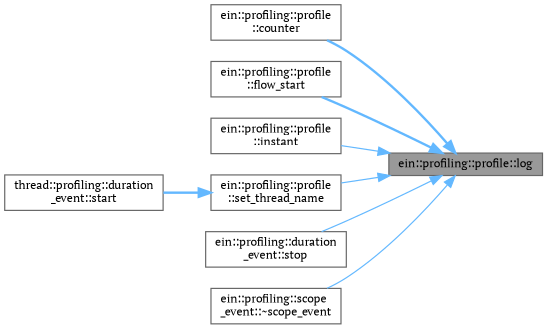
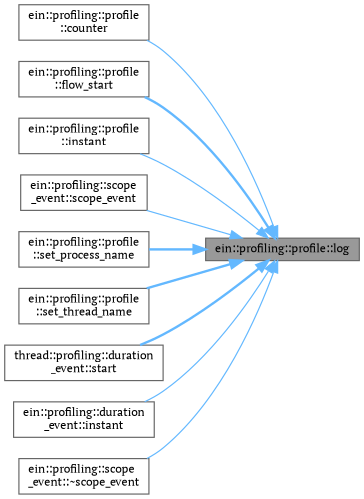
(392, 86) -> (224, 124)
(360, 180) -> (189, 276)
none -> (84, 193)
(181, 193) -> (202, 311)
none -> (84, 249)
(276, 249) -> (84, 420)
